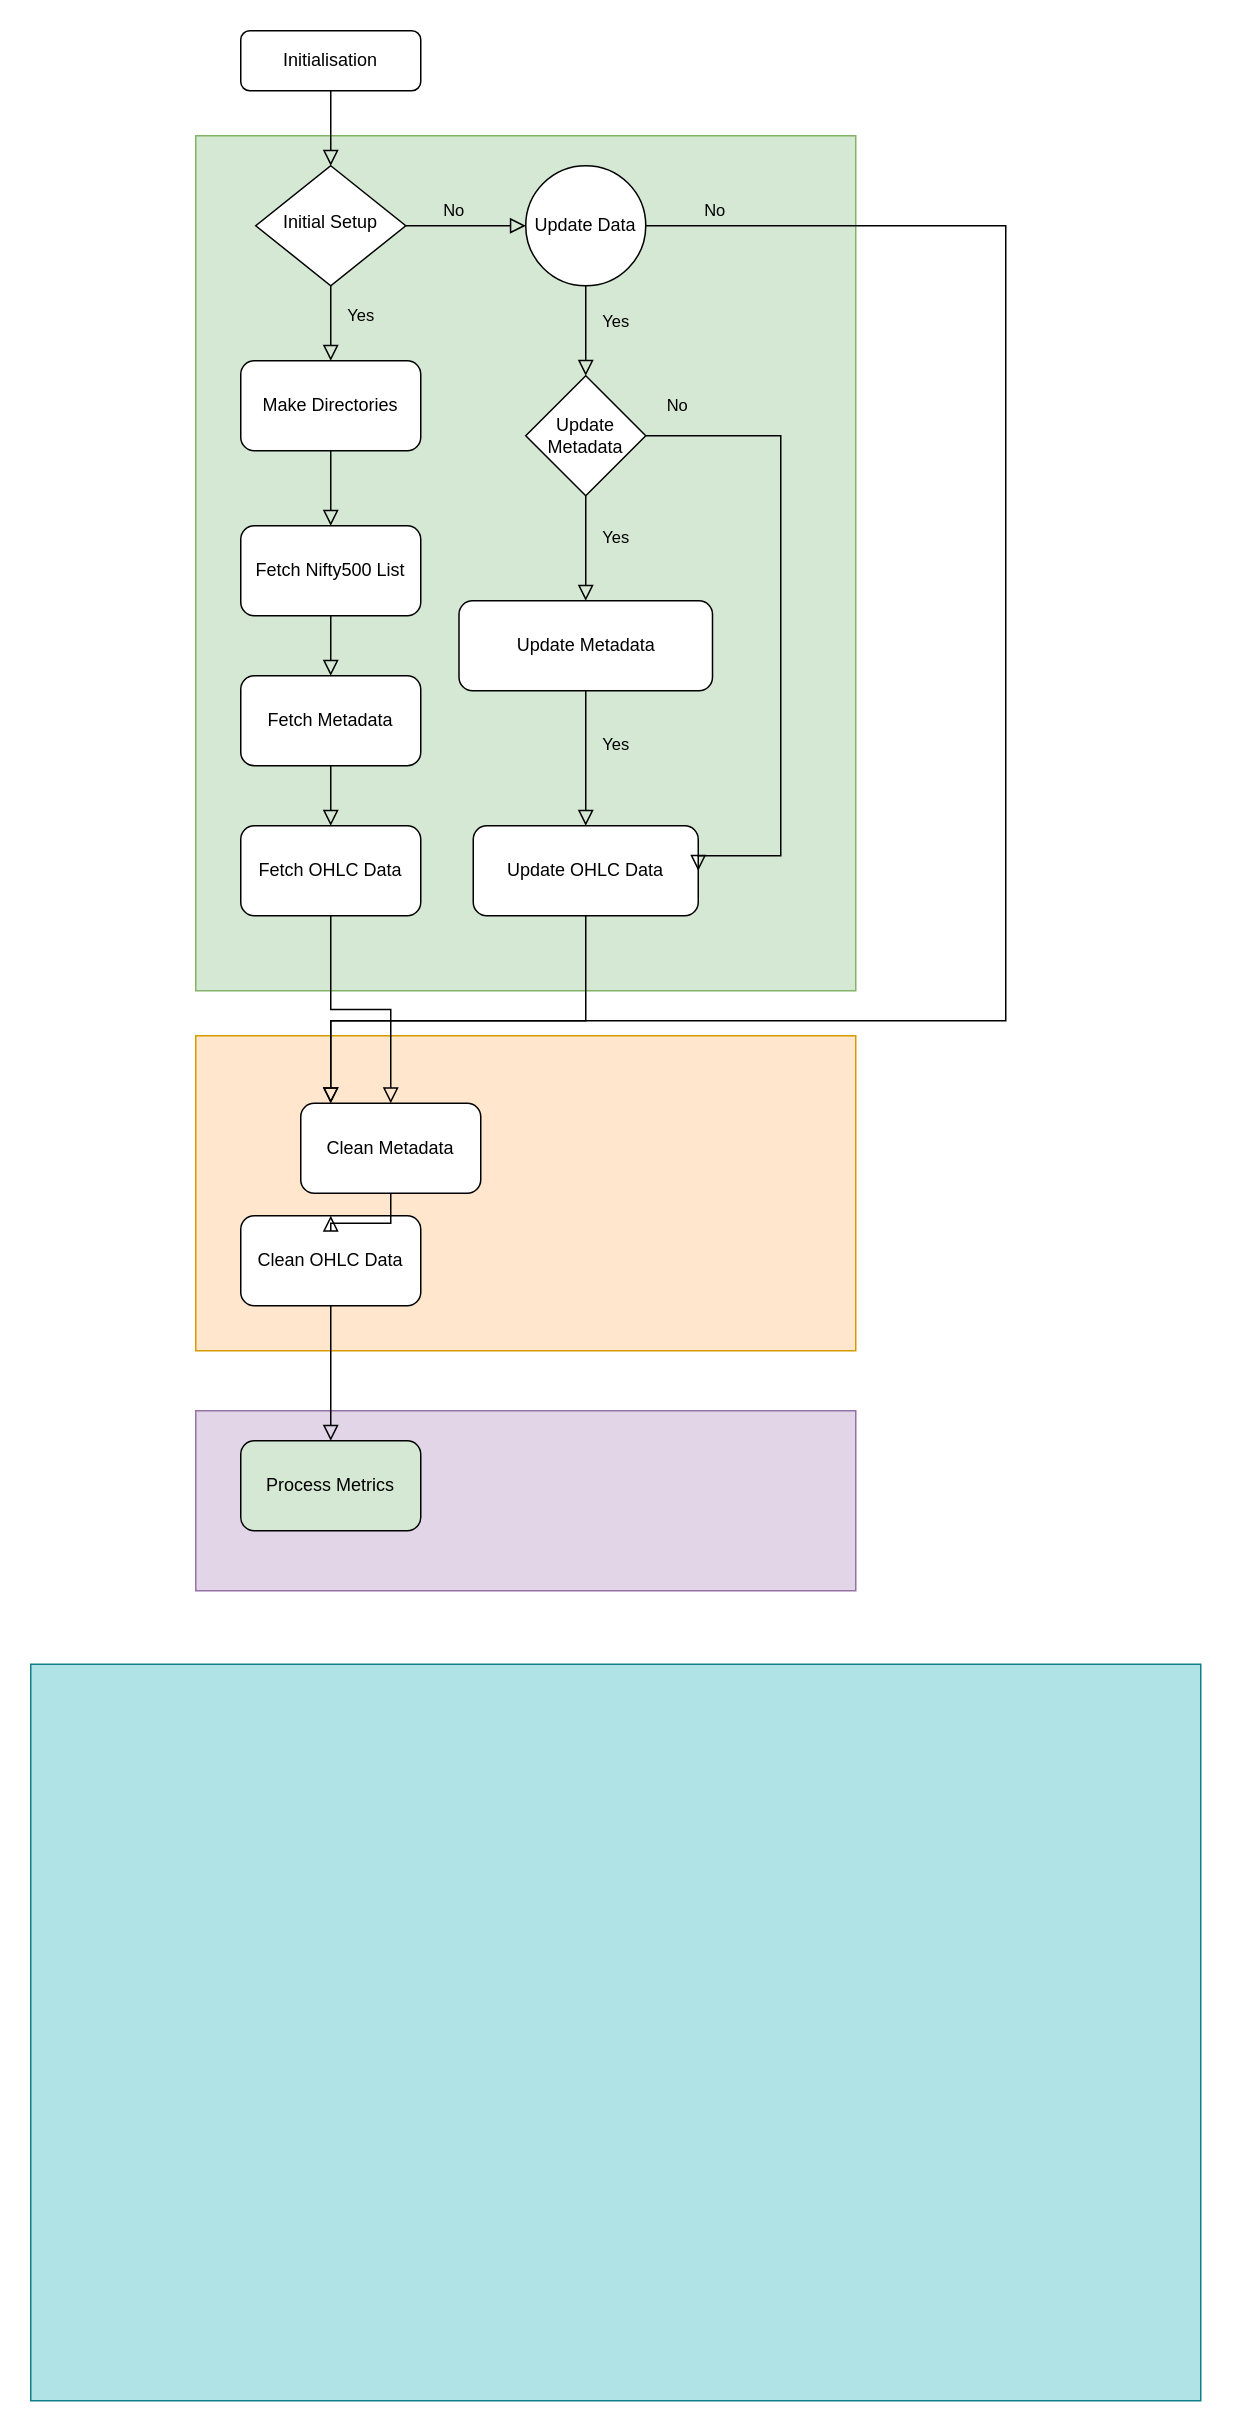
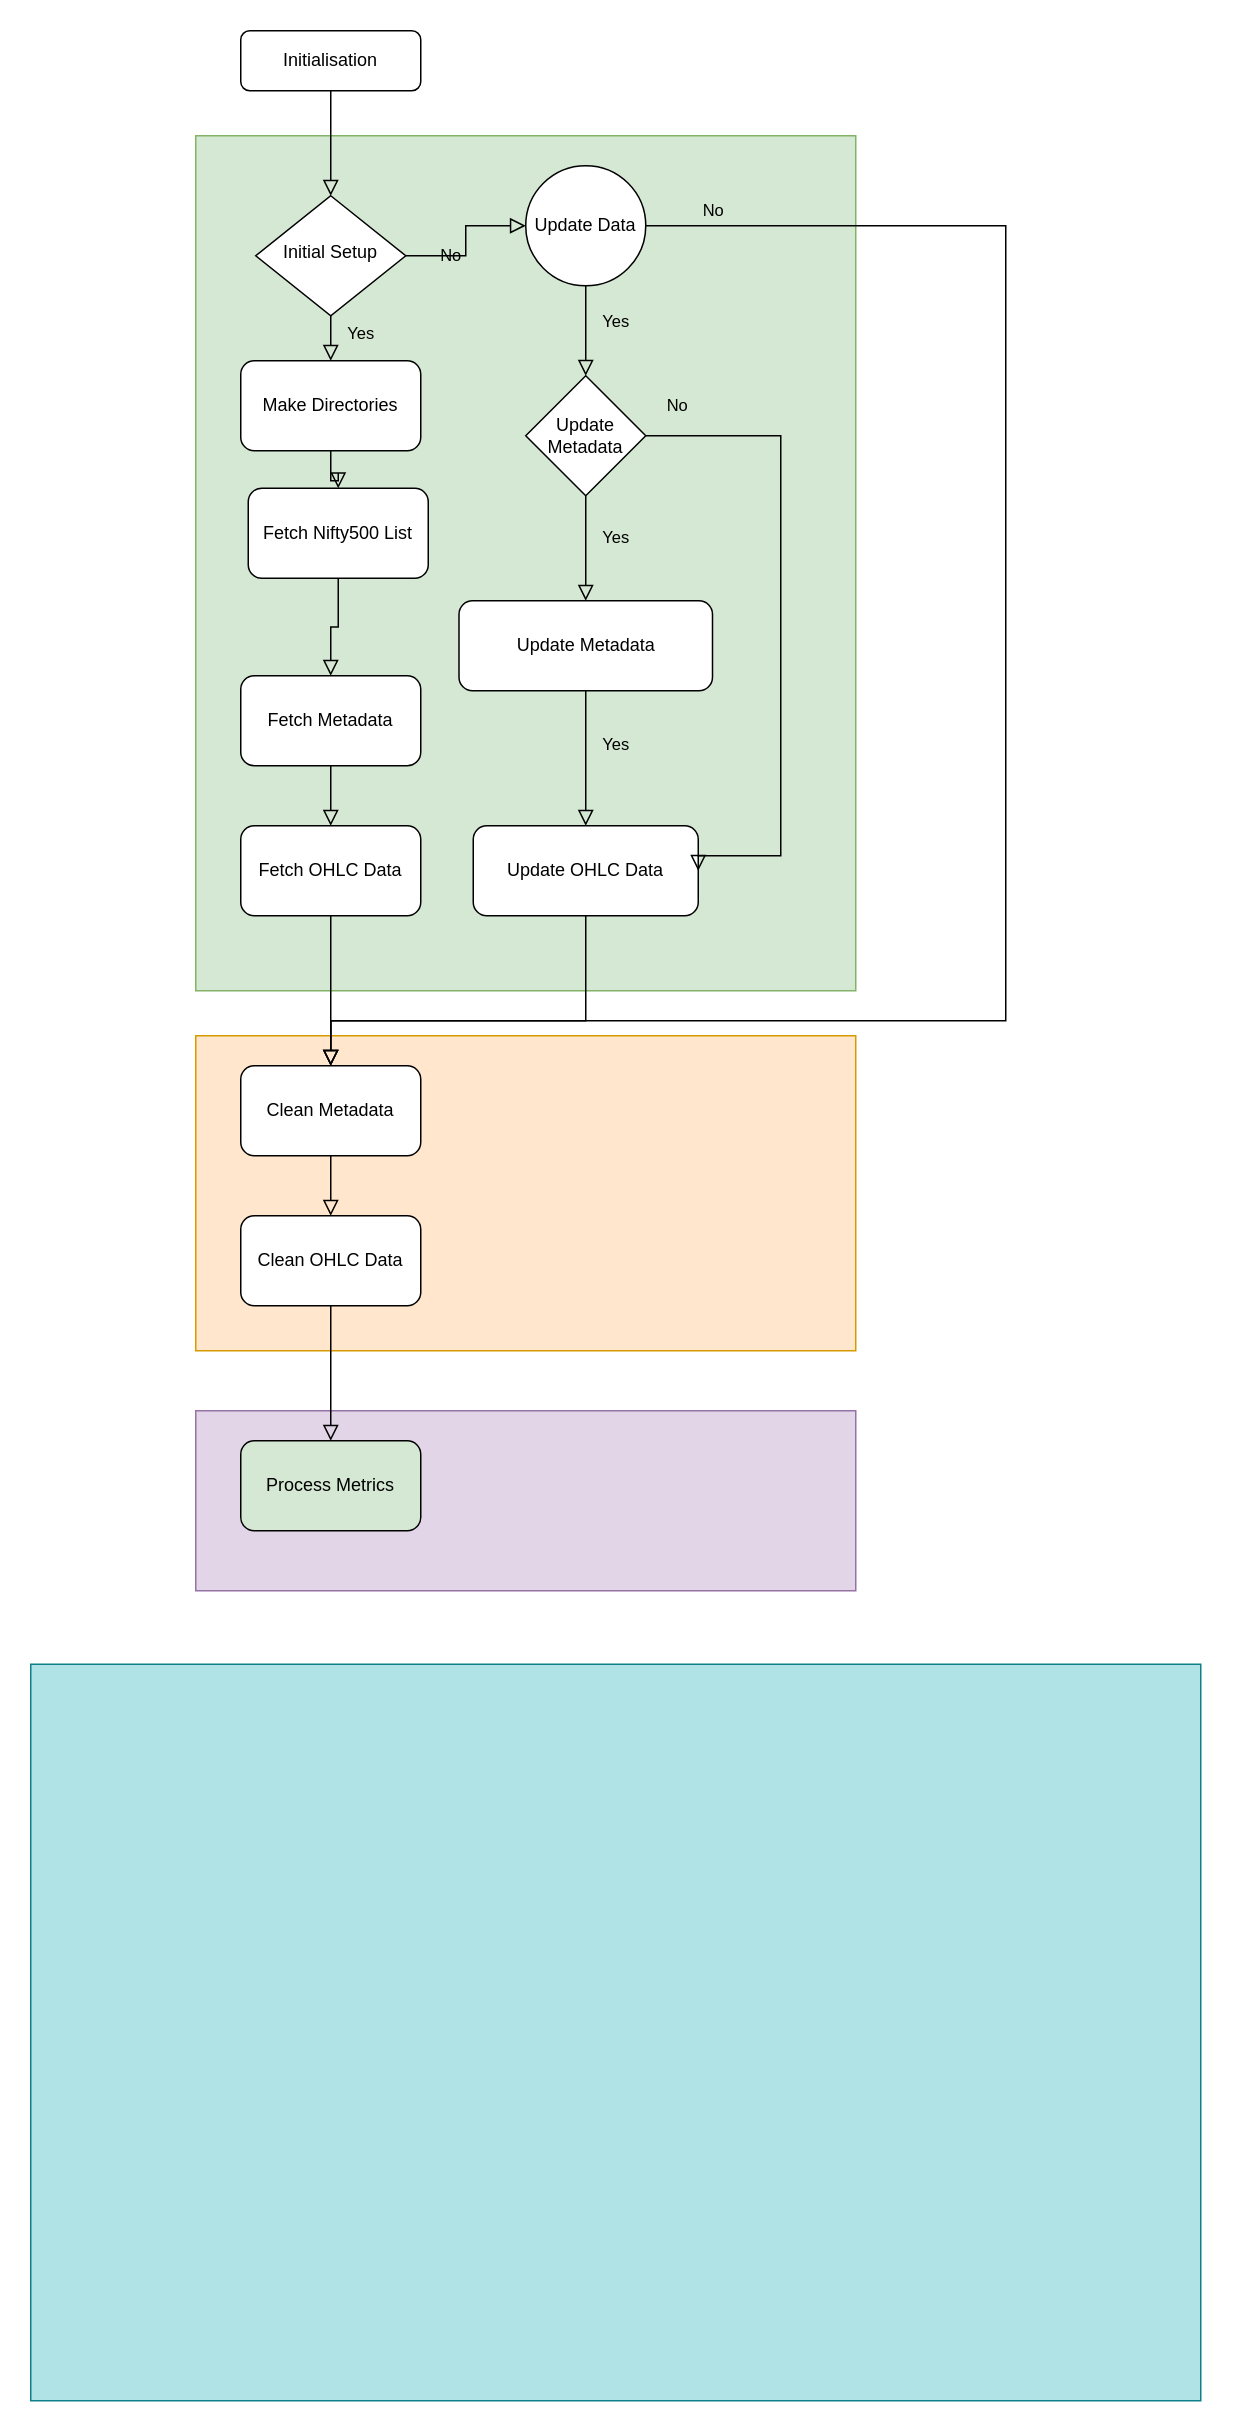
(331, 226) -> (331, 256)
(331, 571) -> (338, 533)
(391, 1148) -> (331, 1111)
